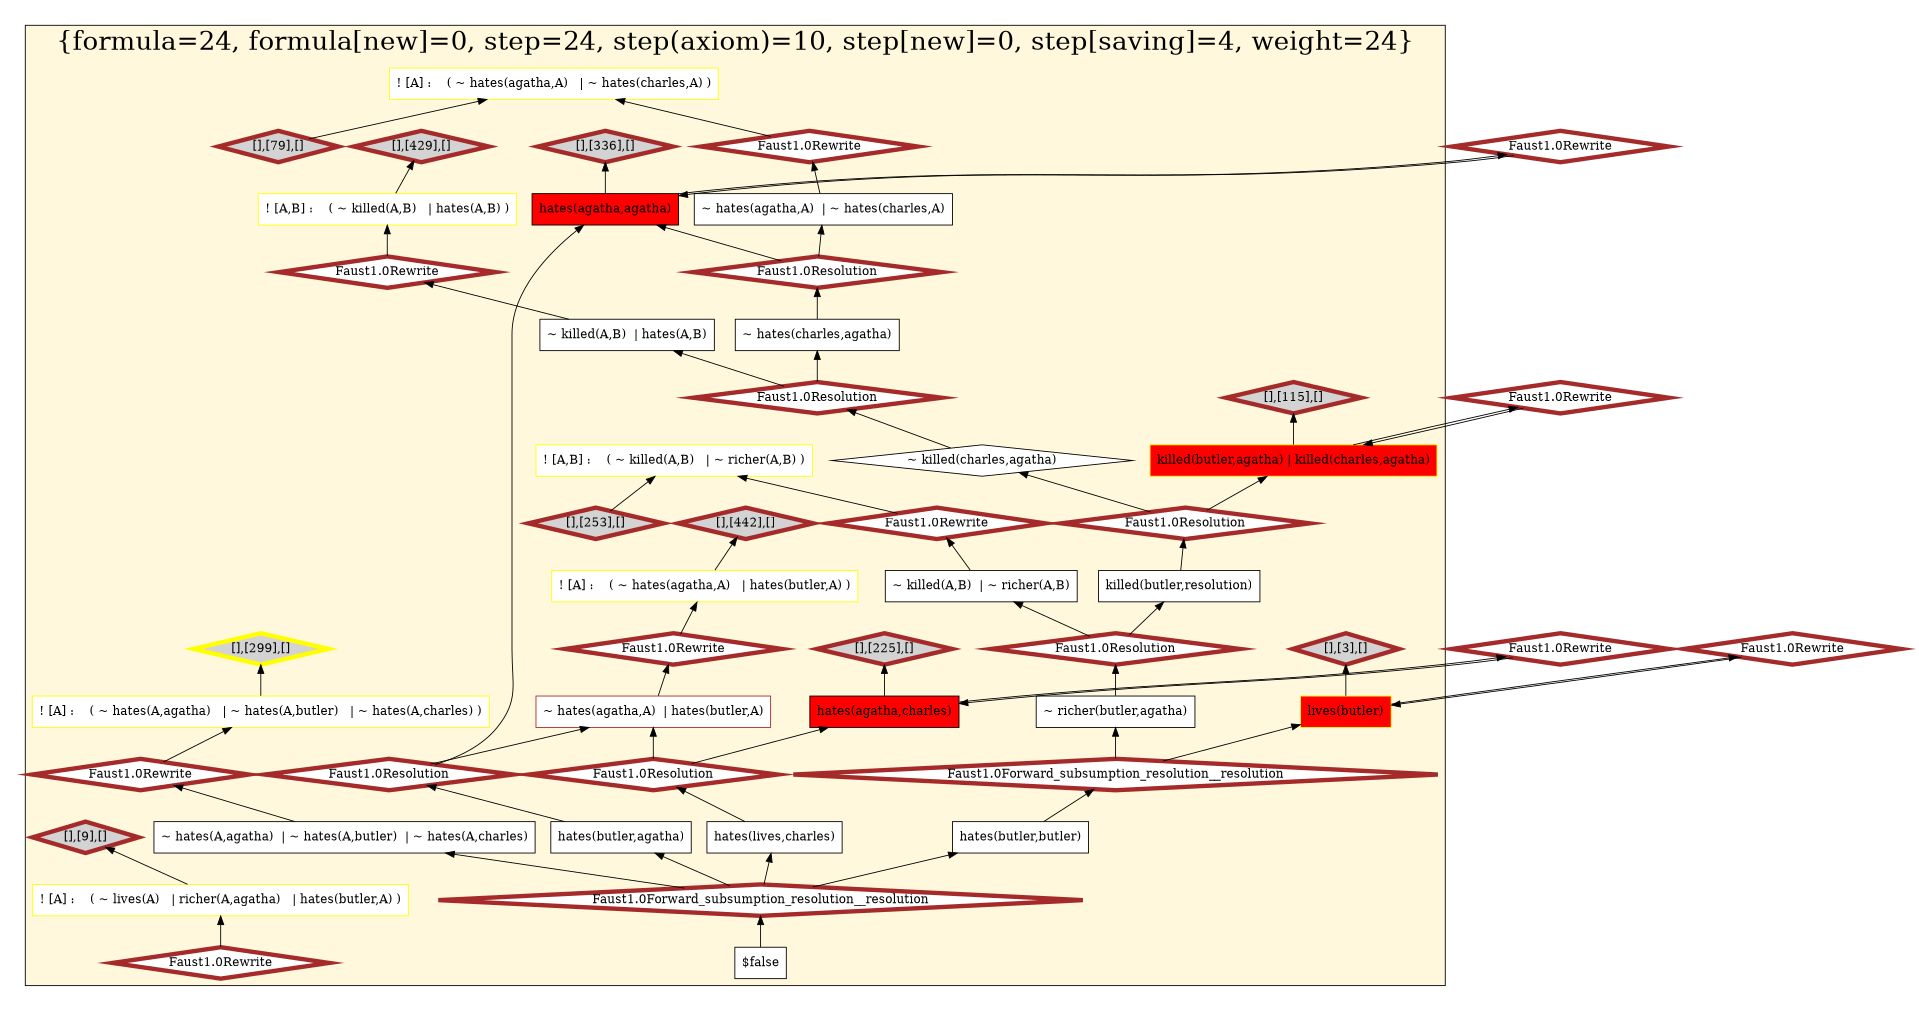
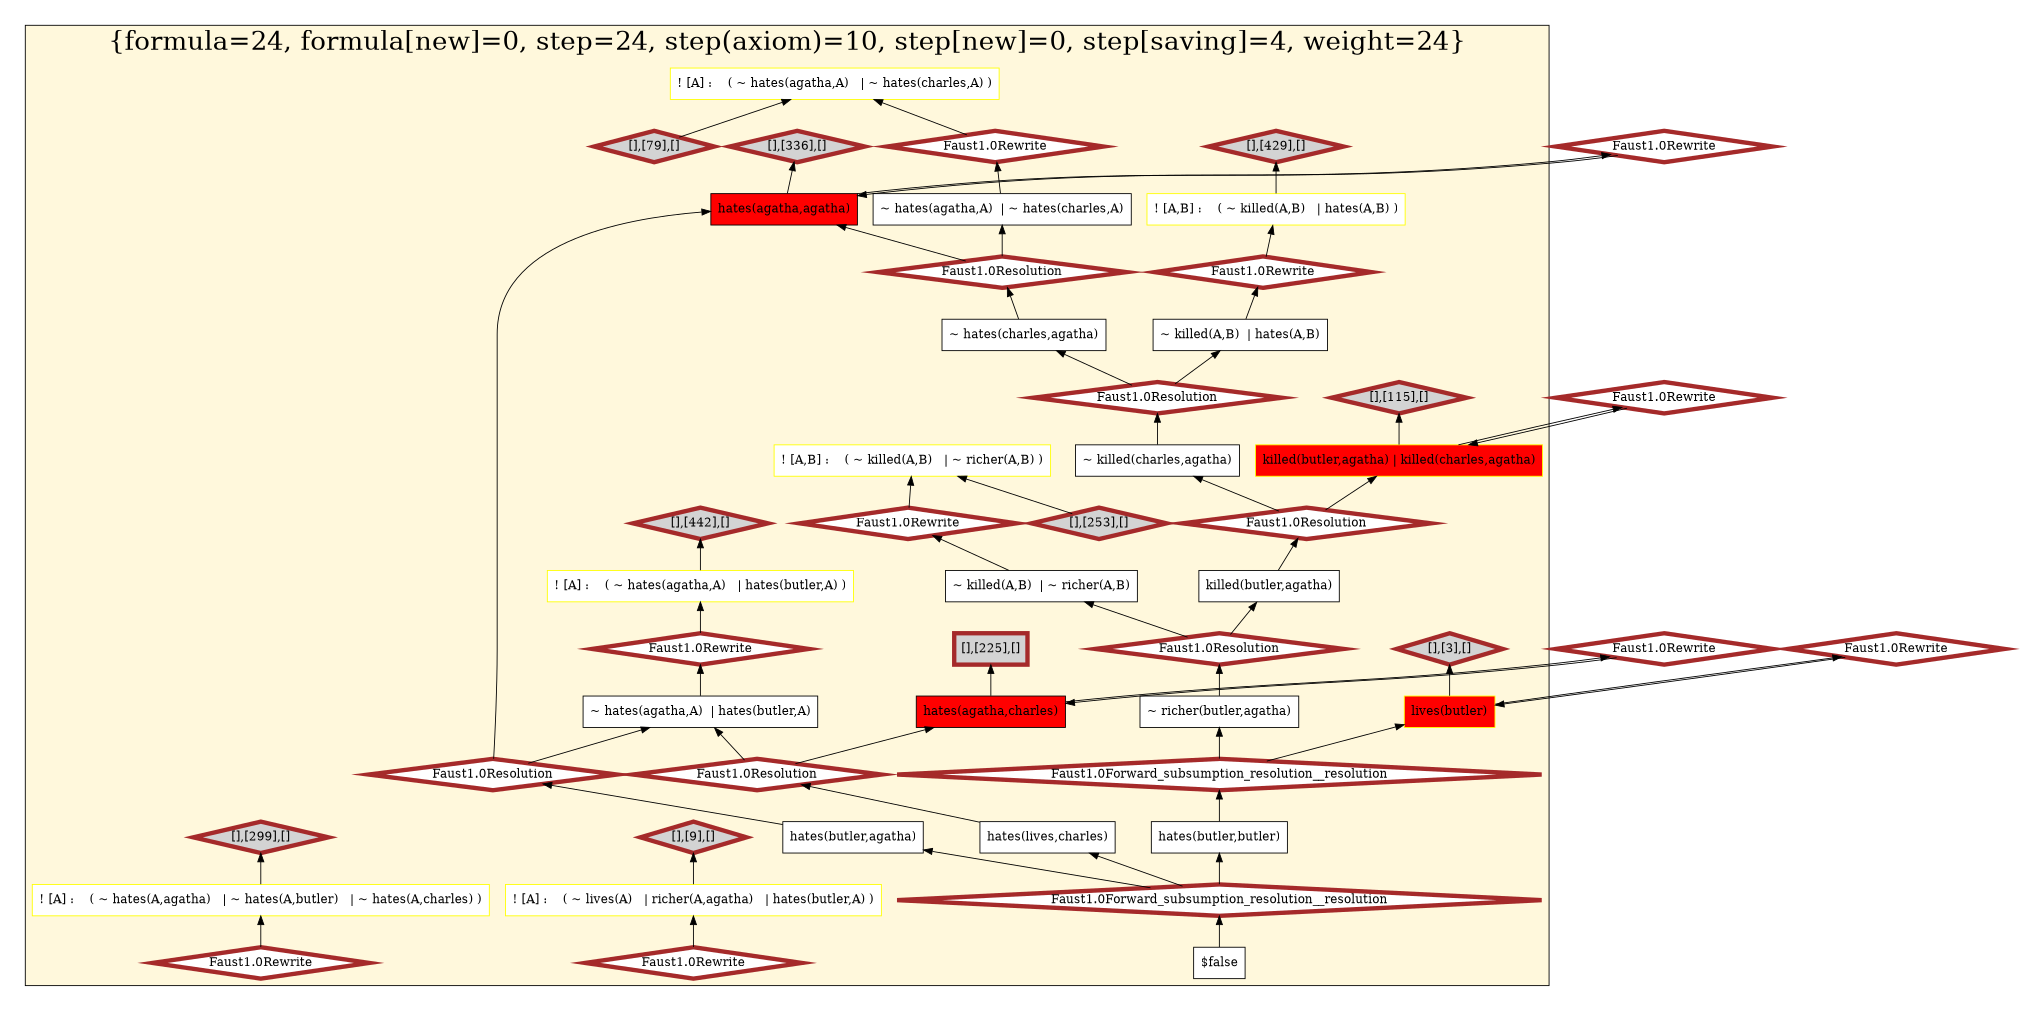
(982, 461) -> (1157, 461)
(1179, 586) -> (1269, 586)
(261, 649) -> (261, 837)
(884, 649) -> (991, 649)
(653, 712) -> (700, 712)
(345, 837) -> none
